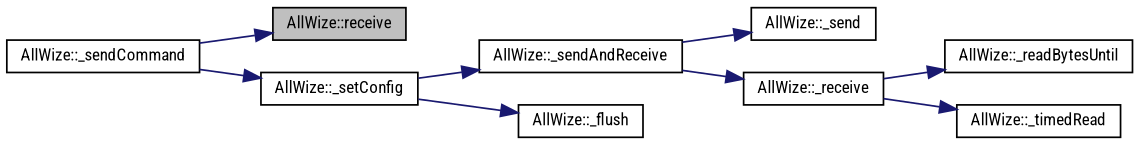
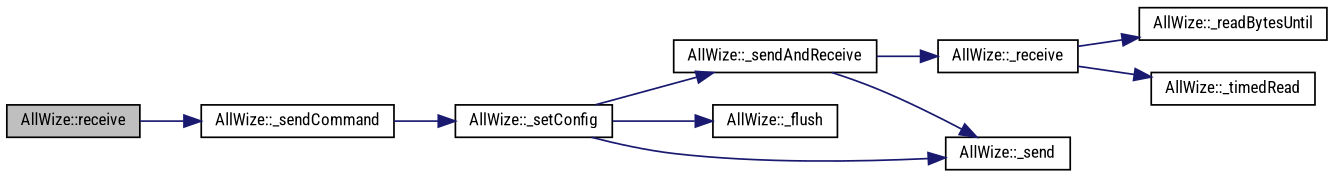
(227, 39) -> (162, 121)
none -> (759, 160)
